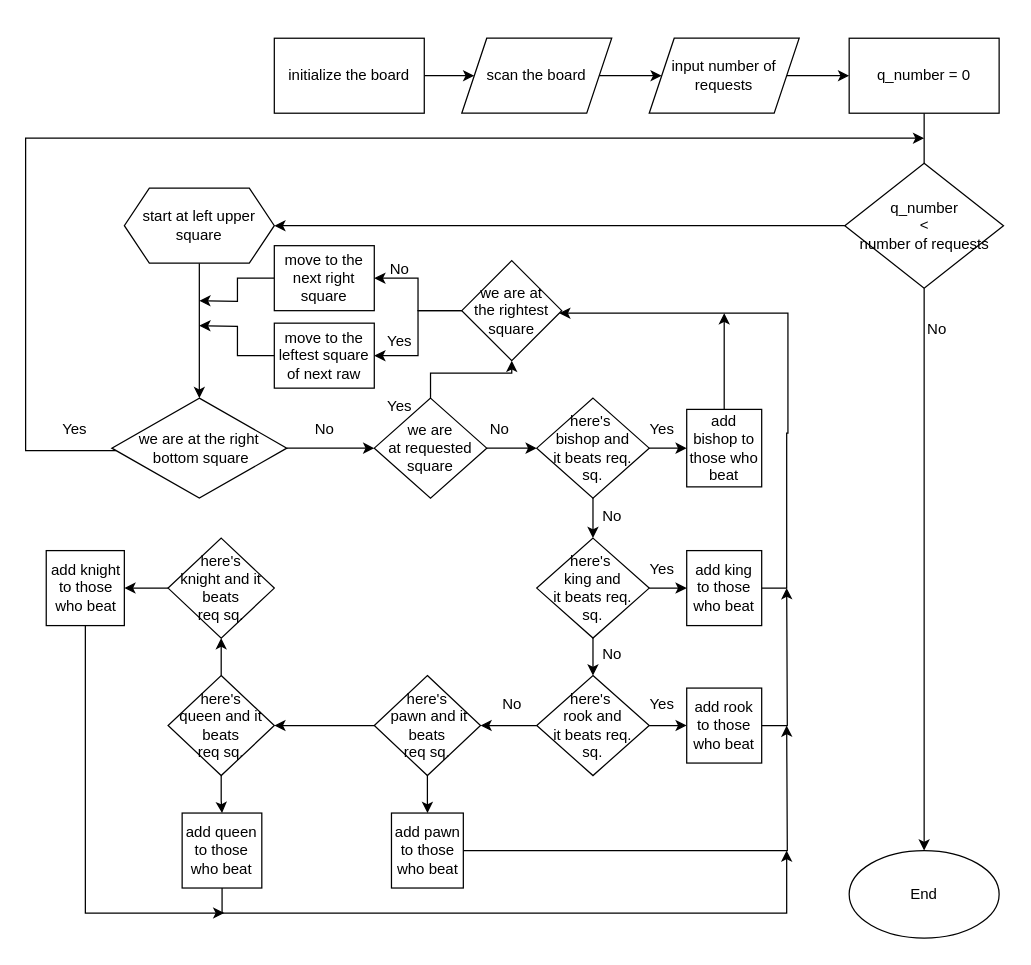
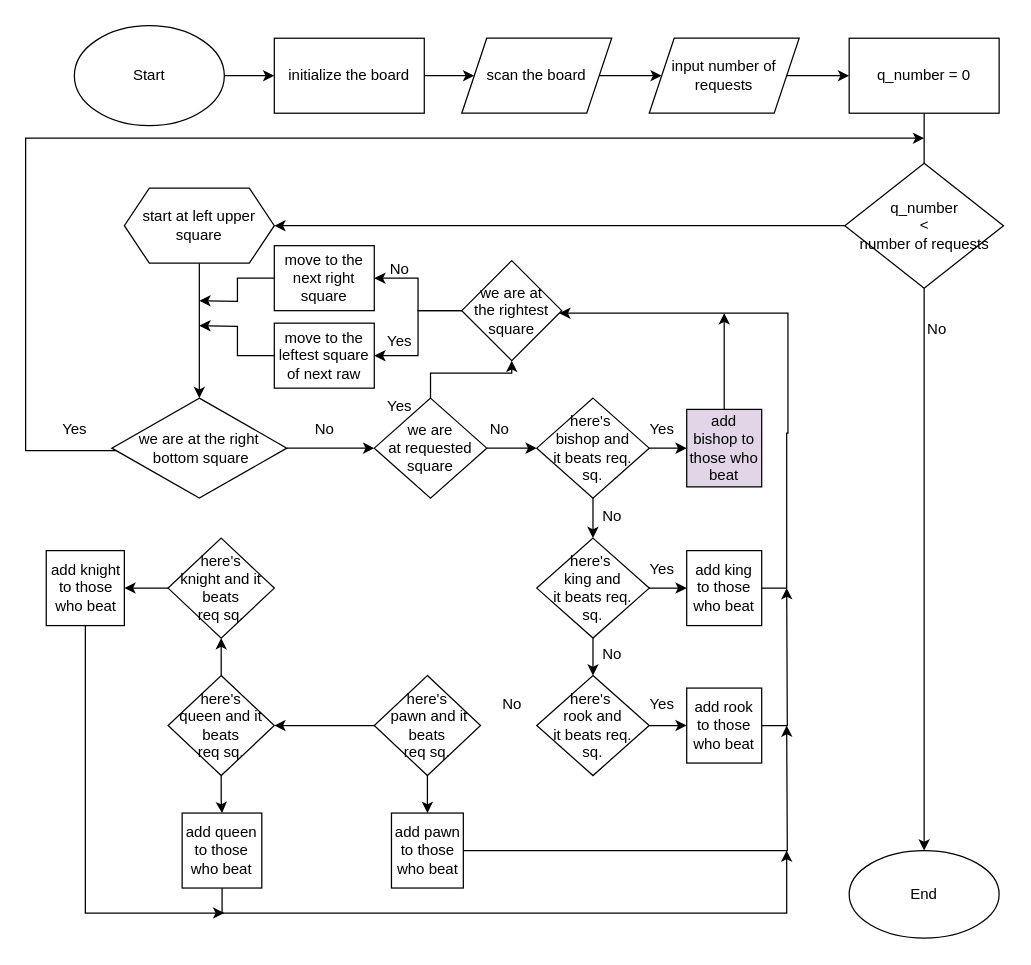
none -> (149, 76)
none -> (245, 76)
(724, 448) -> (724, 448)
(513, 726) -> none
